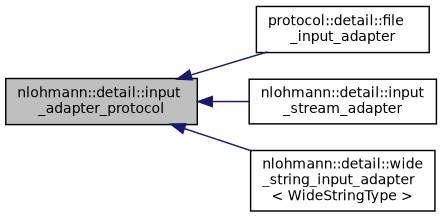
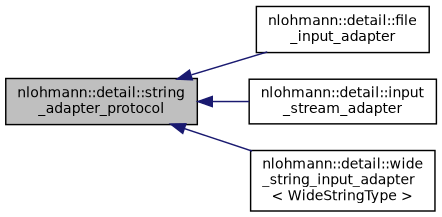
(343, 30) -> (343, 30)
(102, 102) -> (102, 102)
